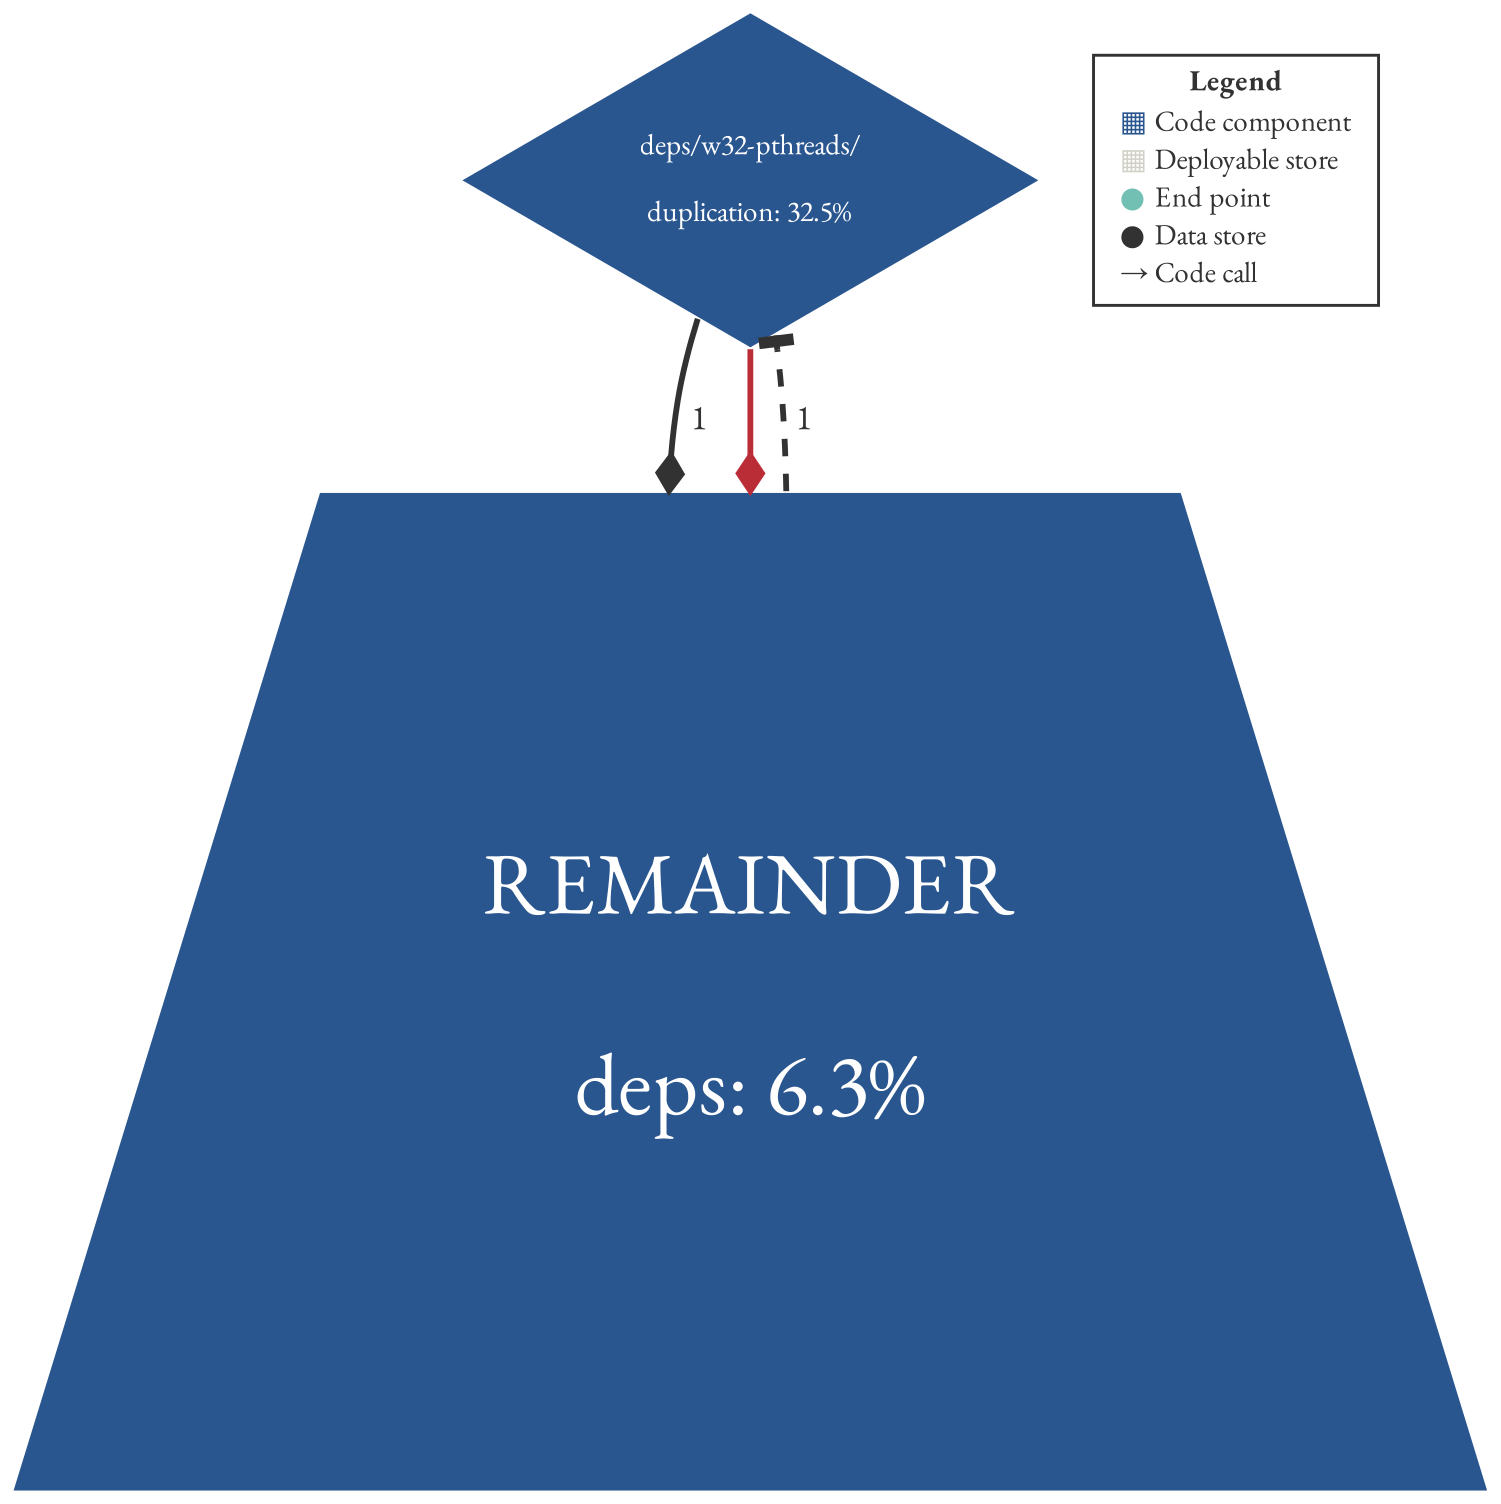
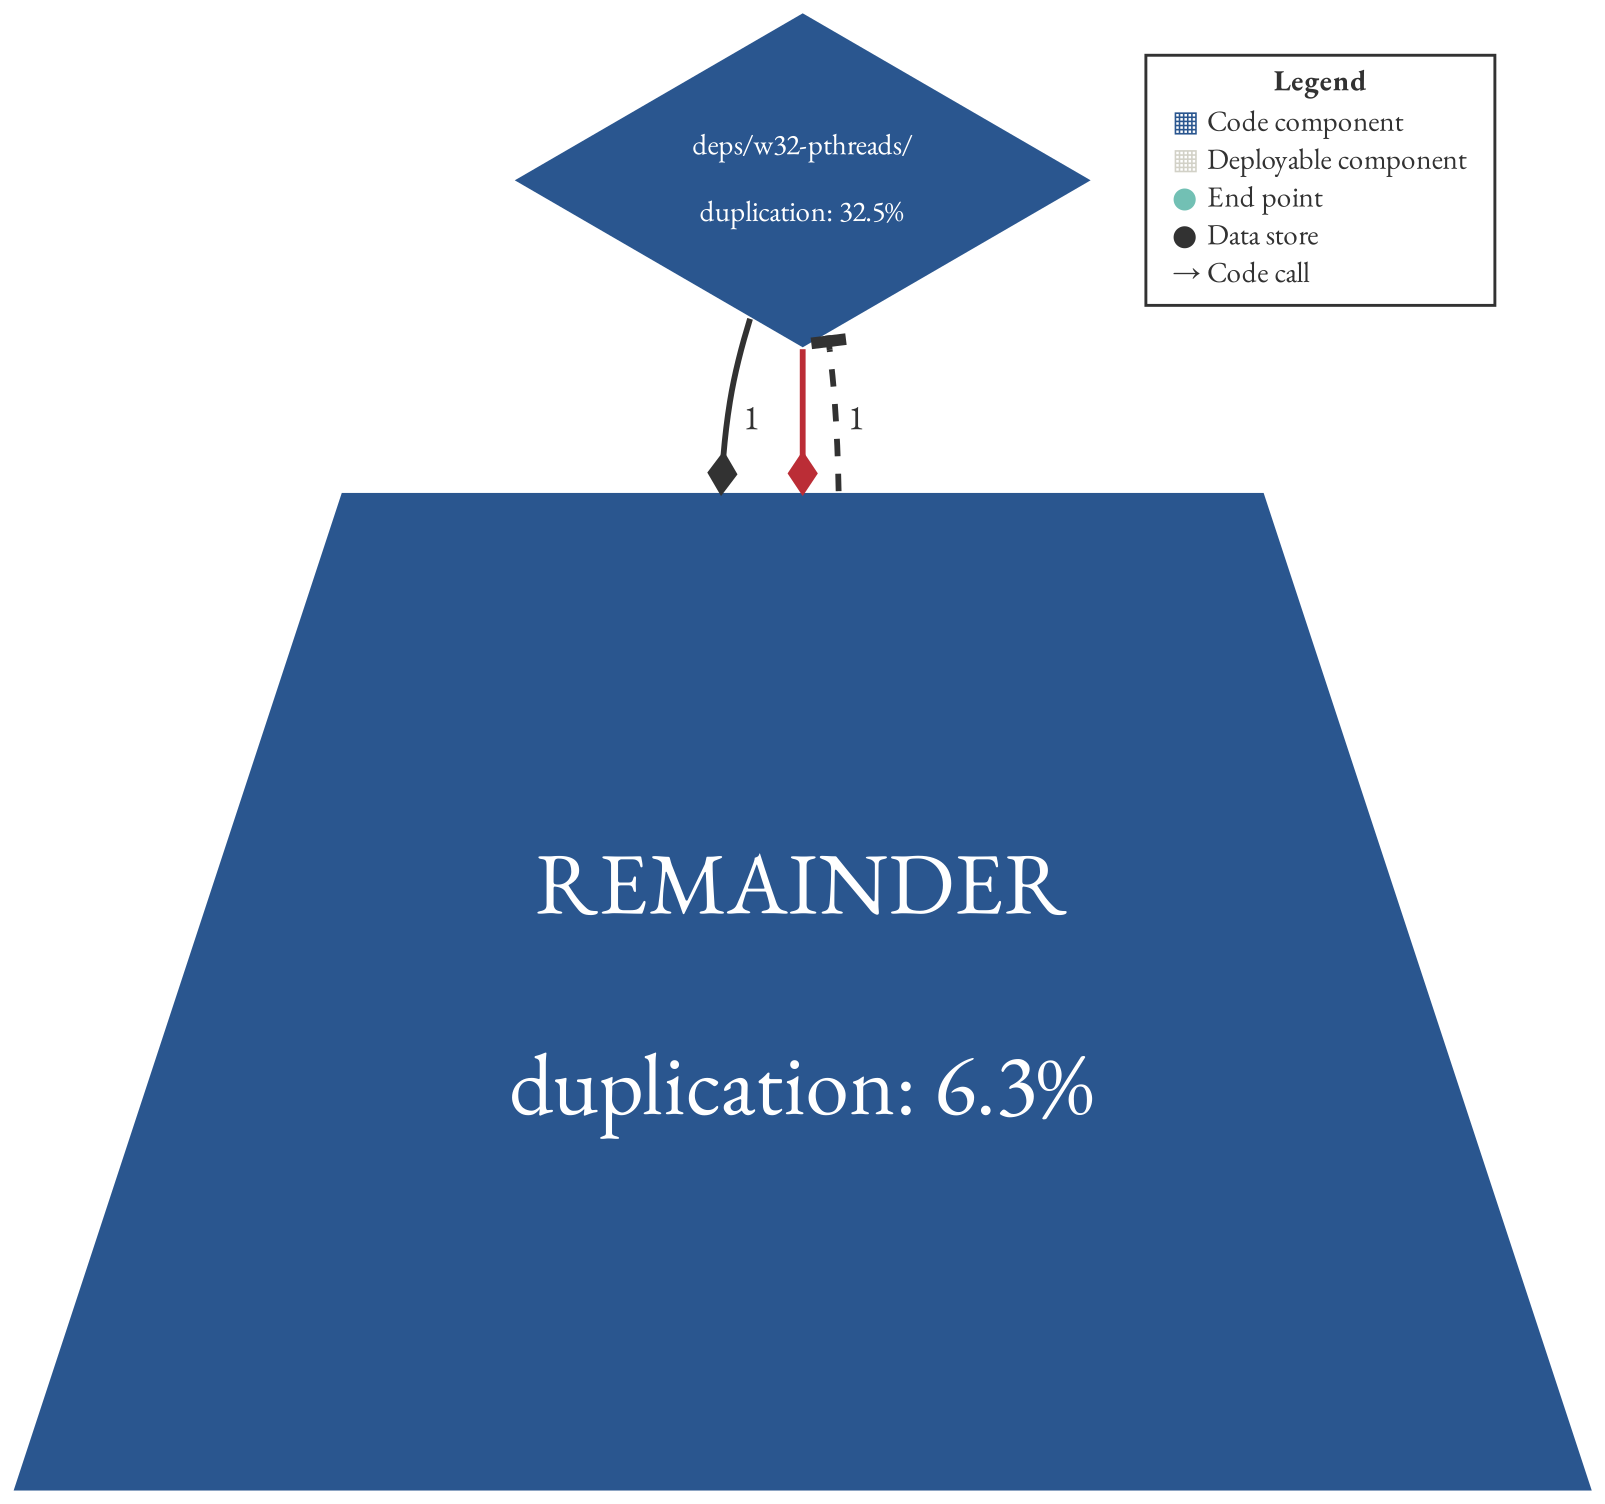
(1248, 160) -> (1338, 160)
(750, 992) -> (803, 992)
